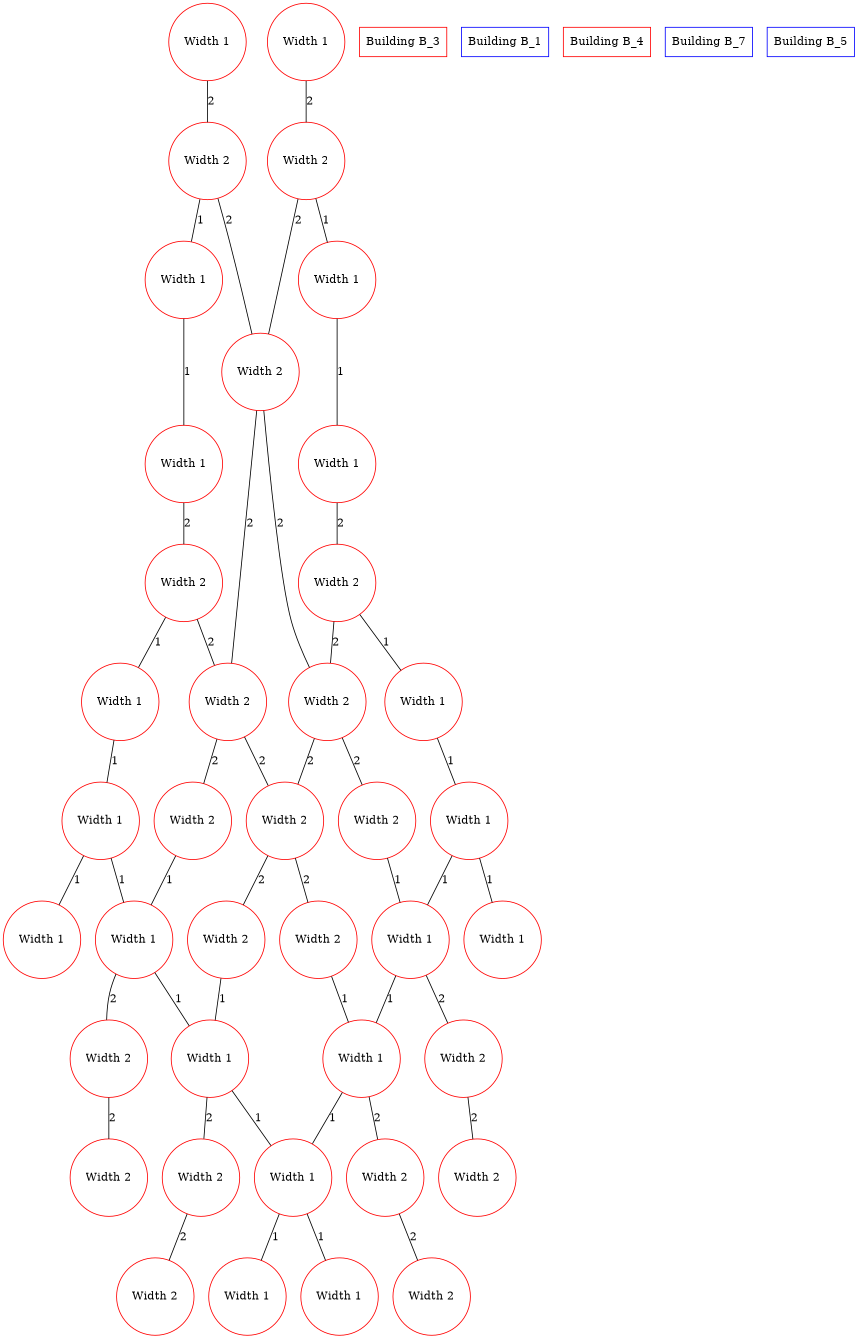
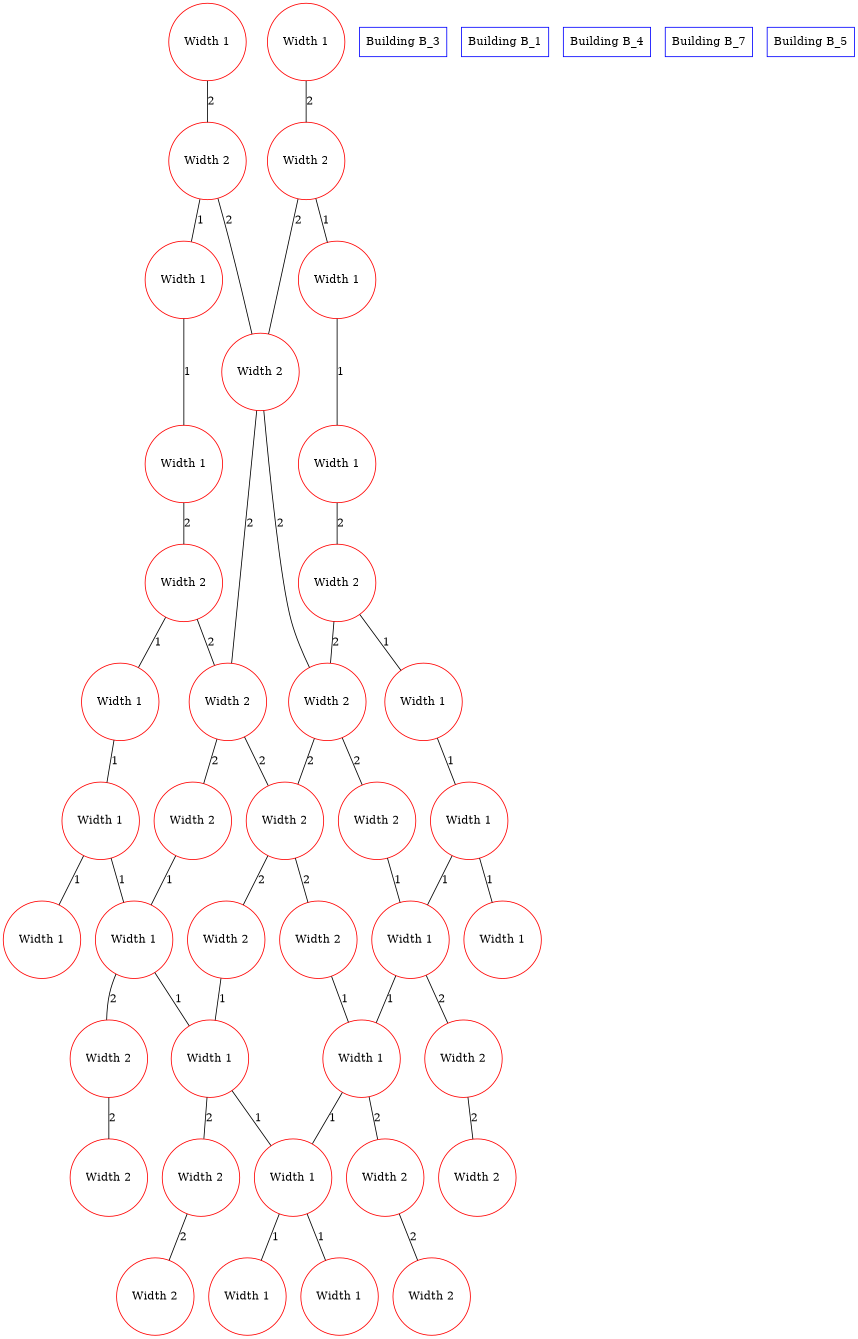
(403, 42) -> (403, 42)
(607, 42) -> (607, 42)
